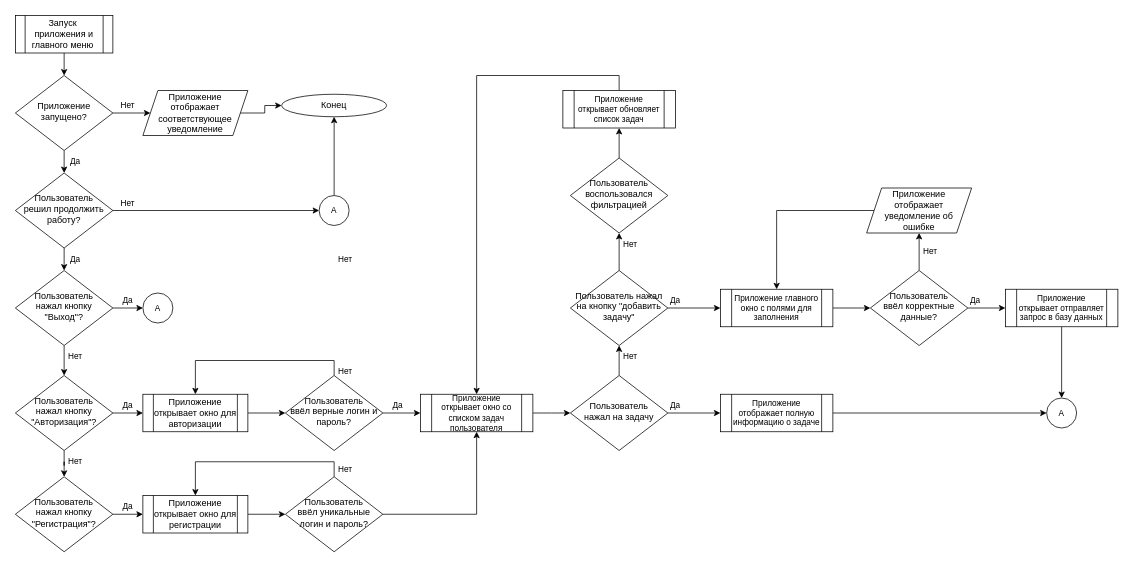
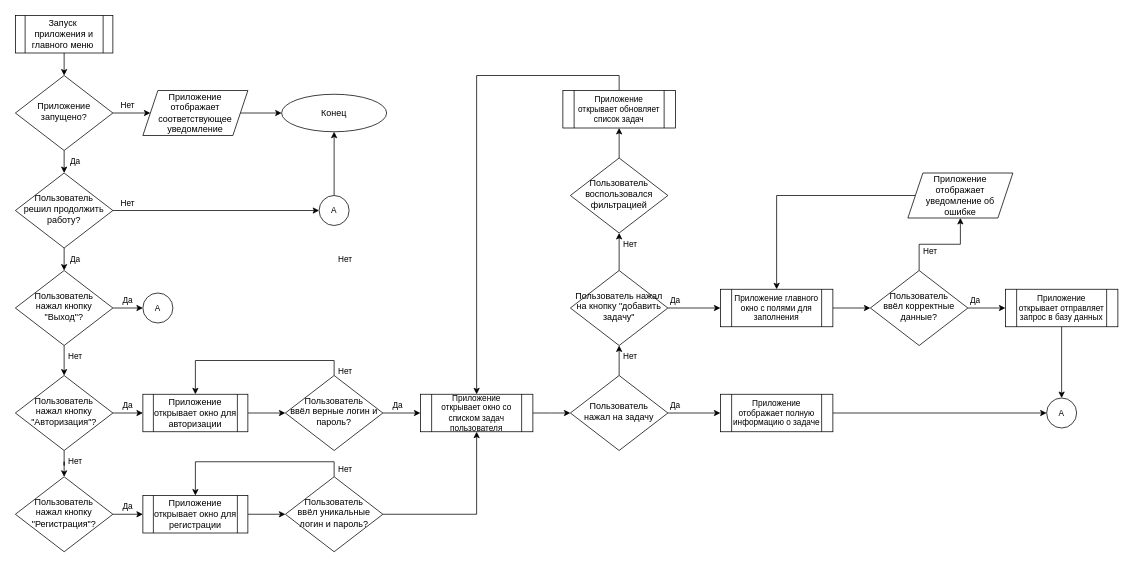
(334, 105) -> (334, 113)
(919, 210) -> (960, 195)
